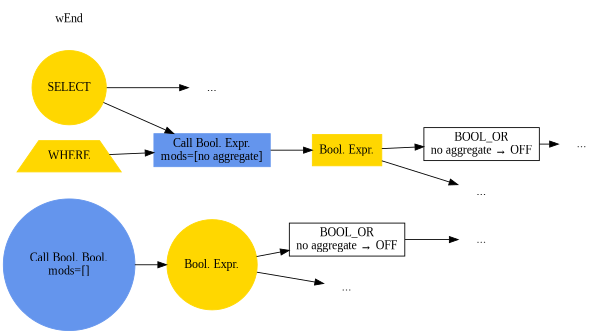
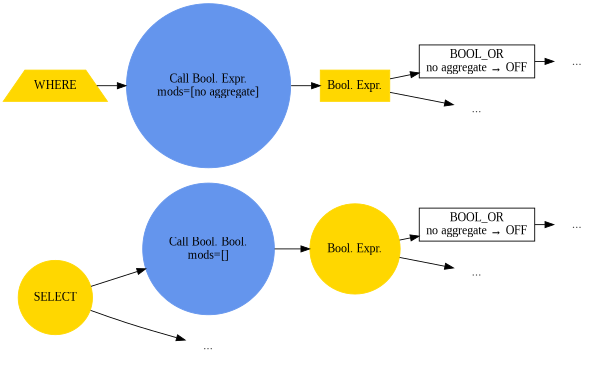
(69, 19) -> none
(135, 116) -> (114, 279)
(212, 150) -> (209, 86)
